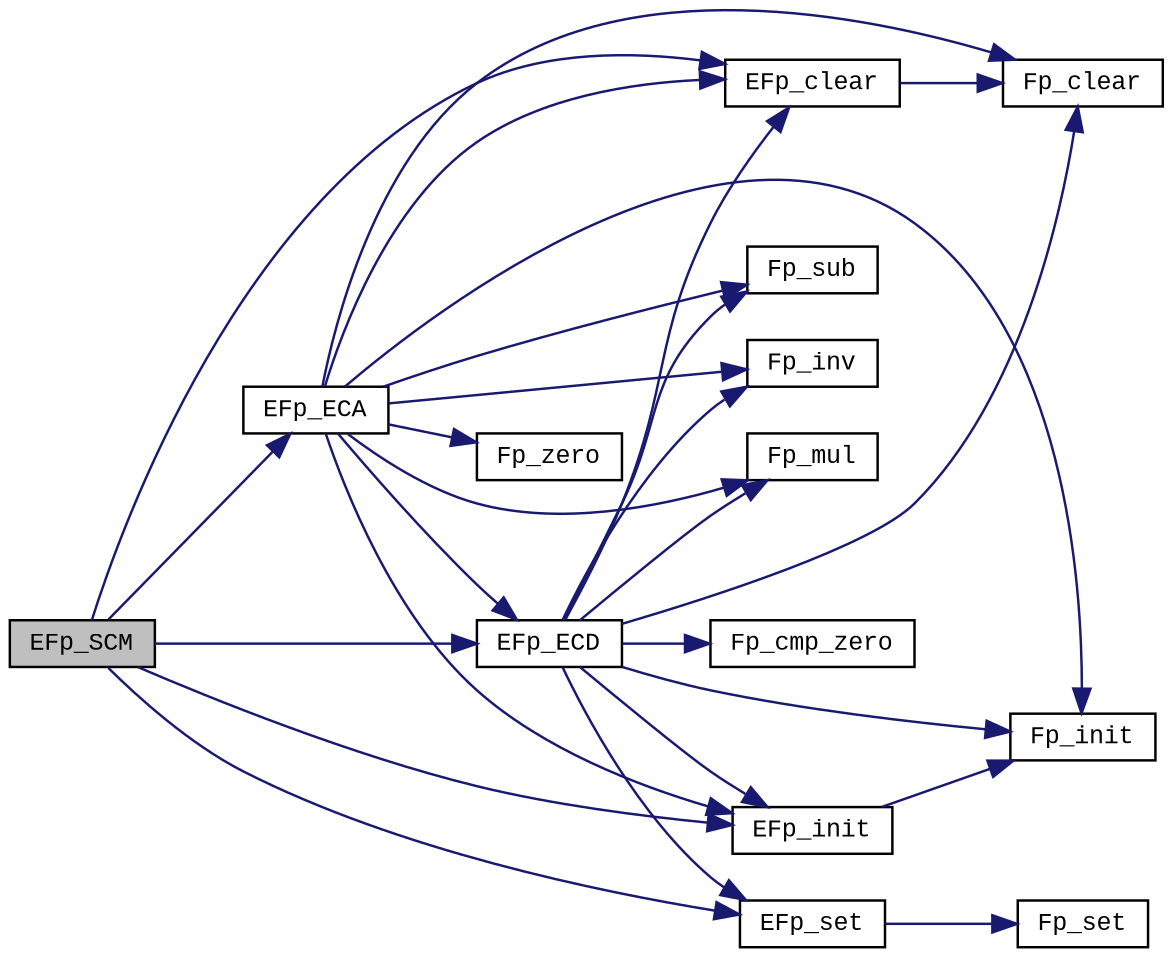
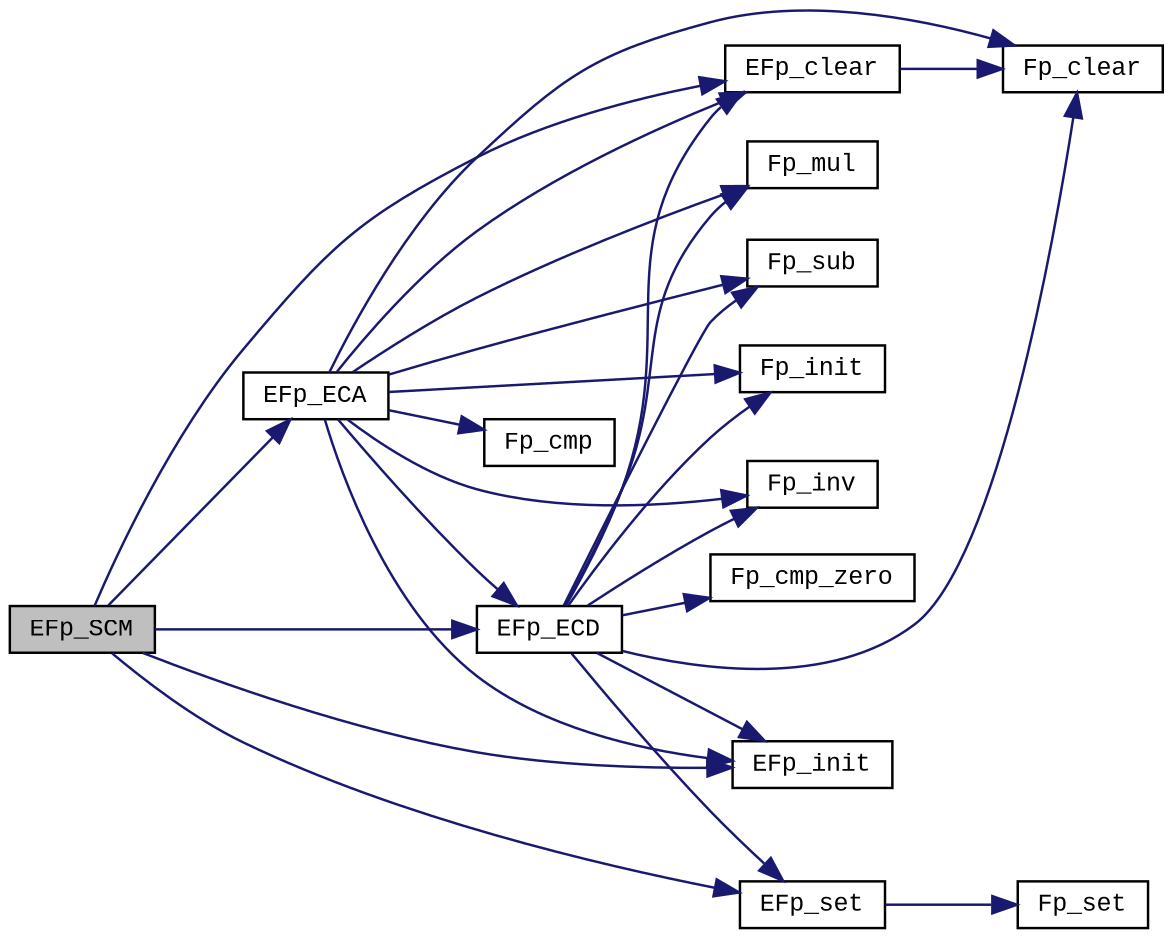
(549, 457) -> (549, 443)
(936, 788) -> none
